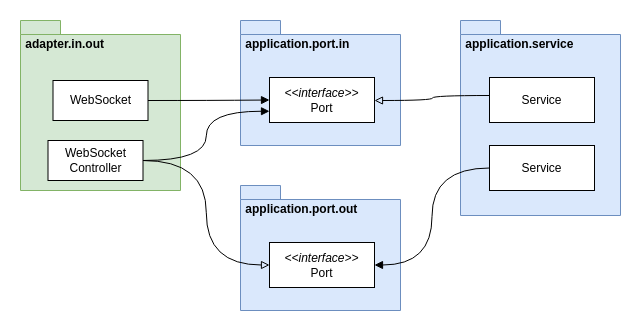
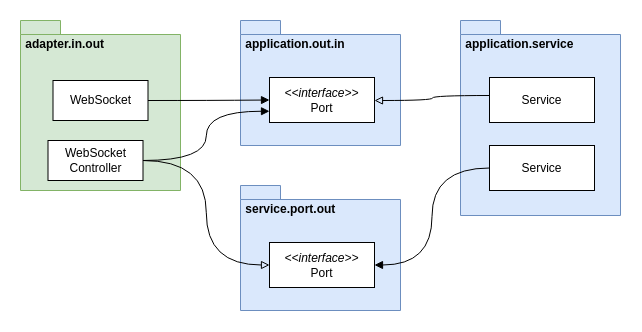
(297, 45) -> (294, 45)
(302, 210) -> (292, 210)
